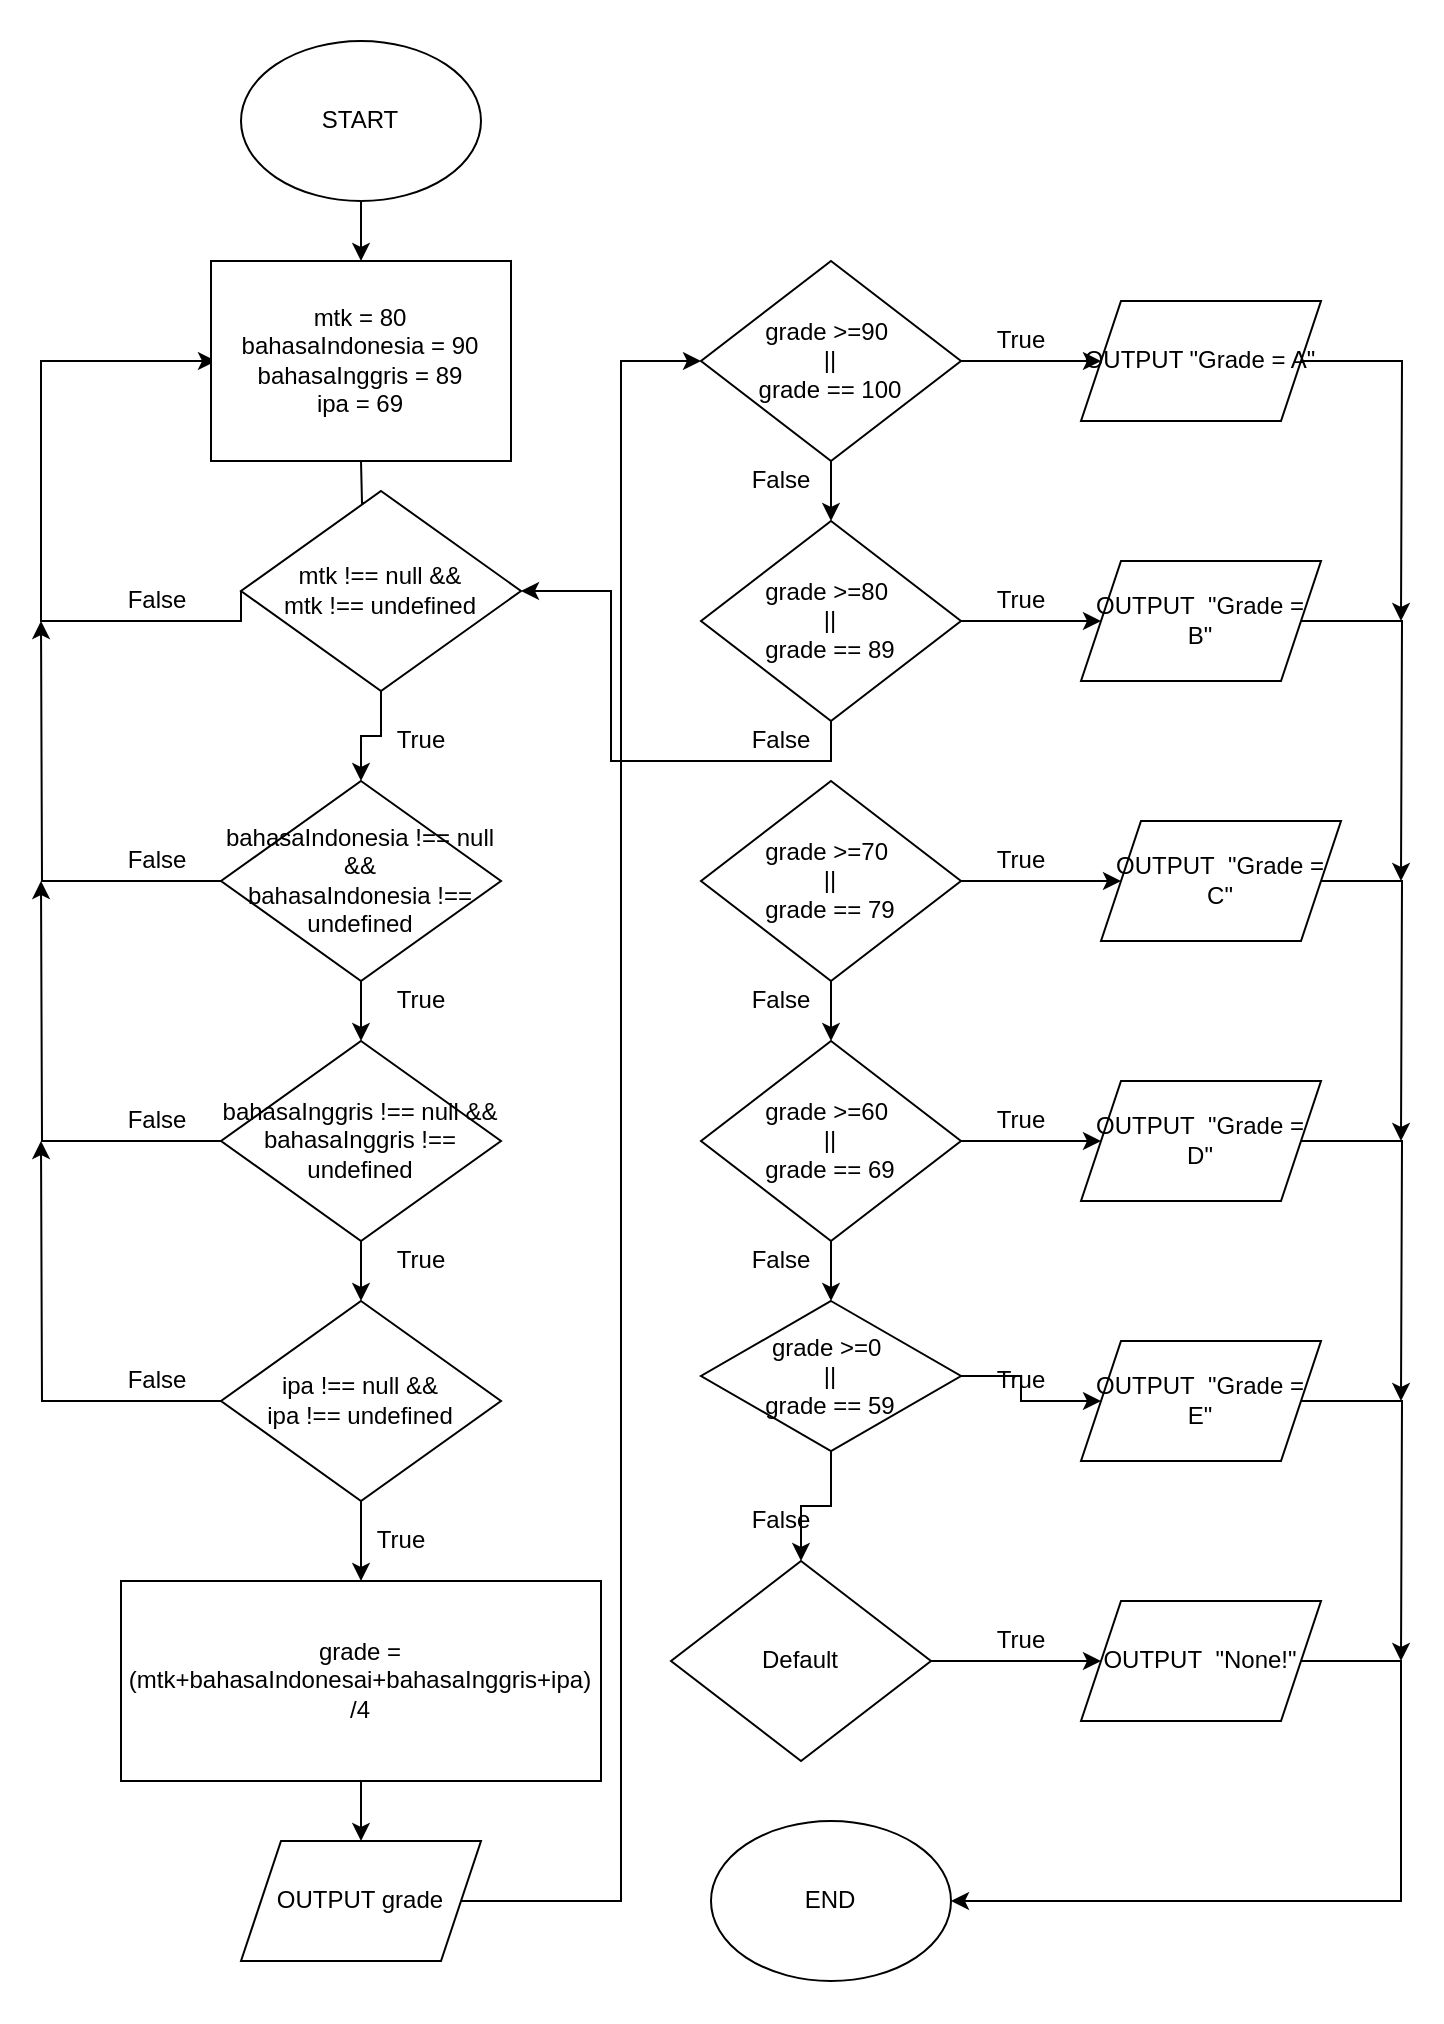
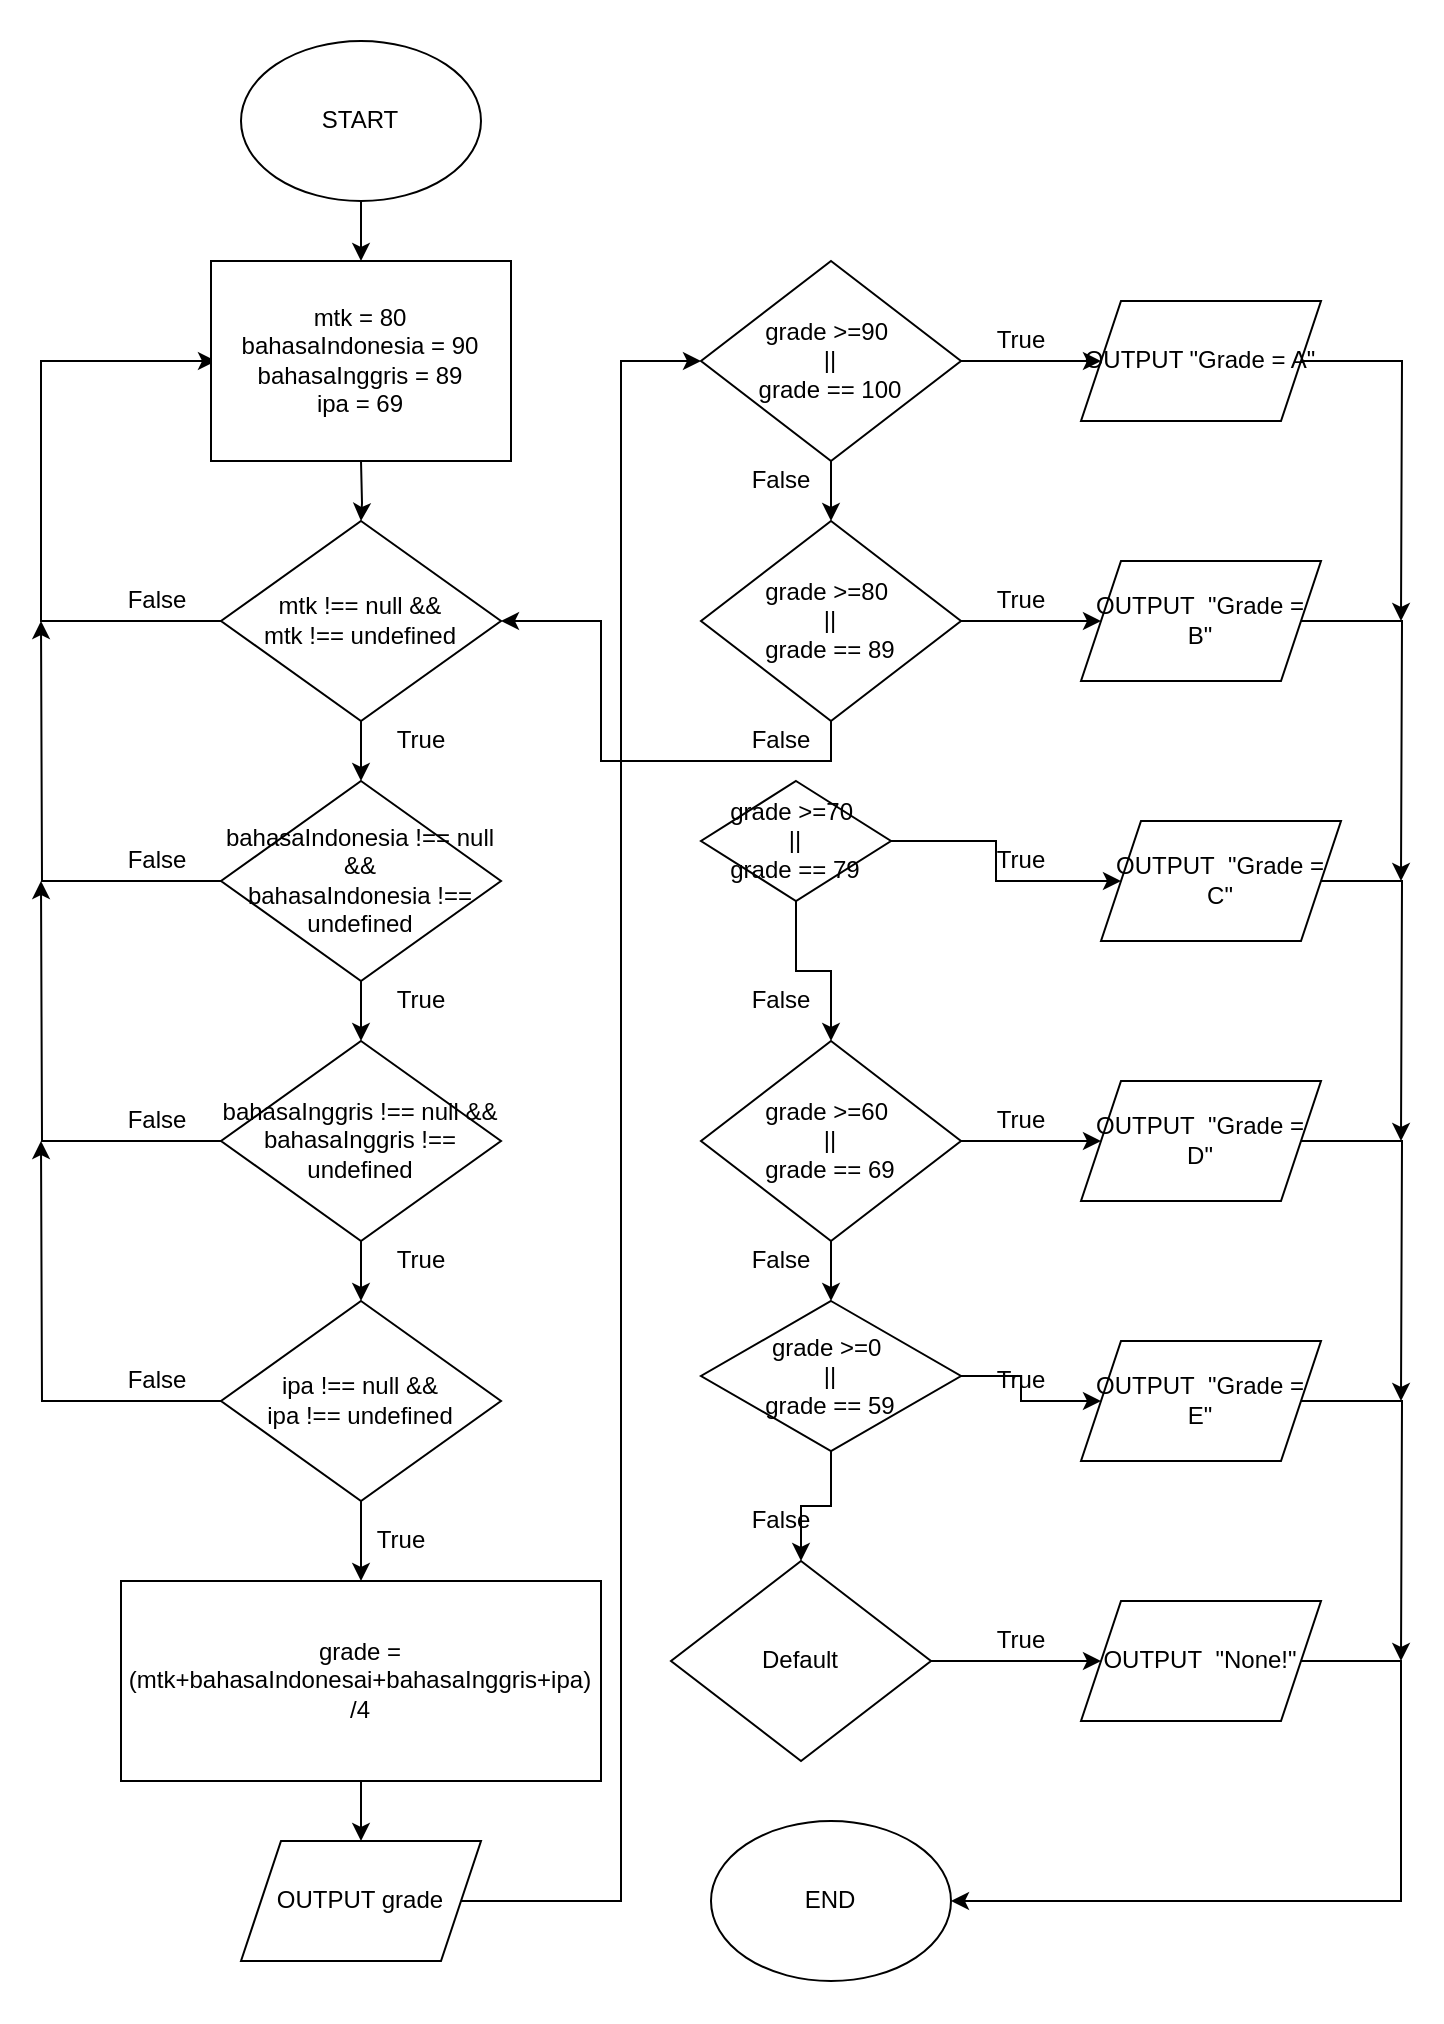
(381, 591) -> (361, 621)
(831, 881) -> (796, 841)
